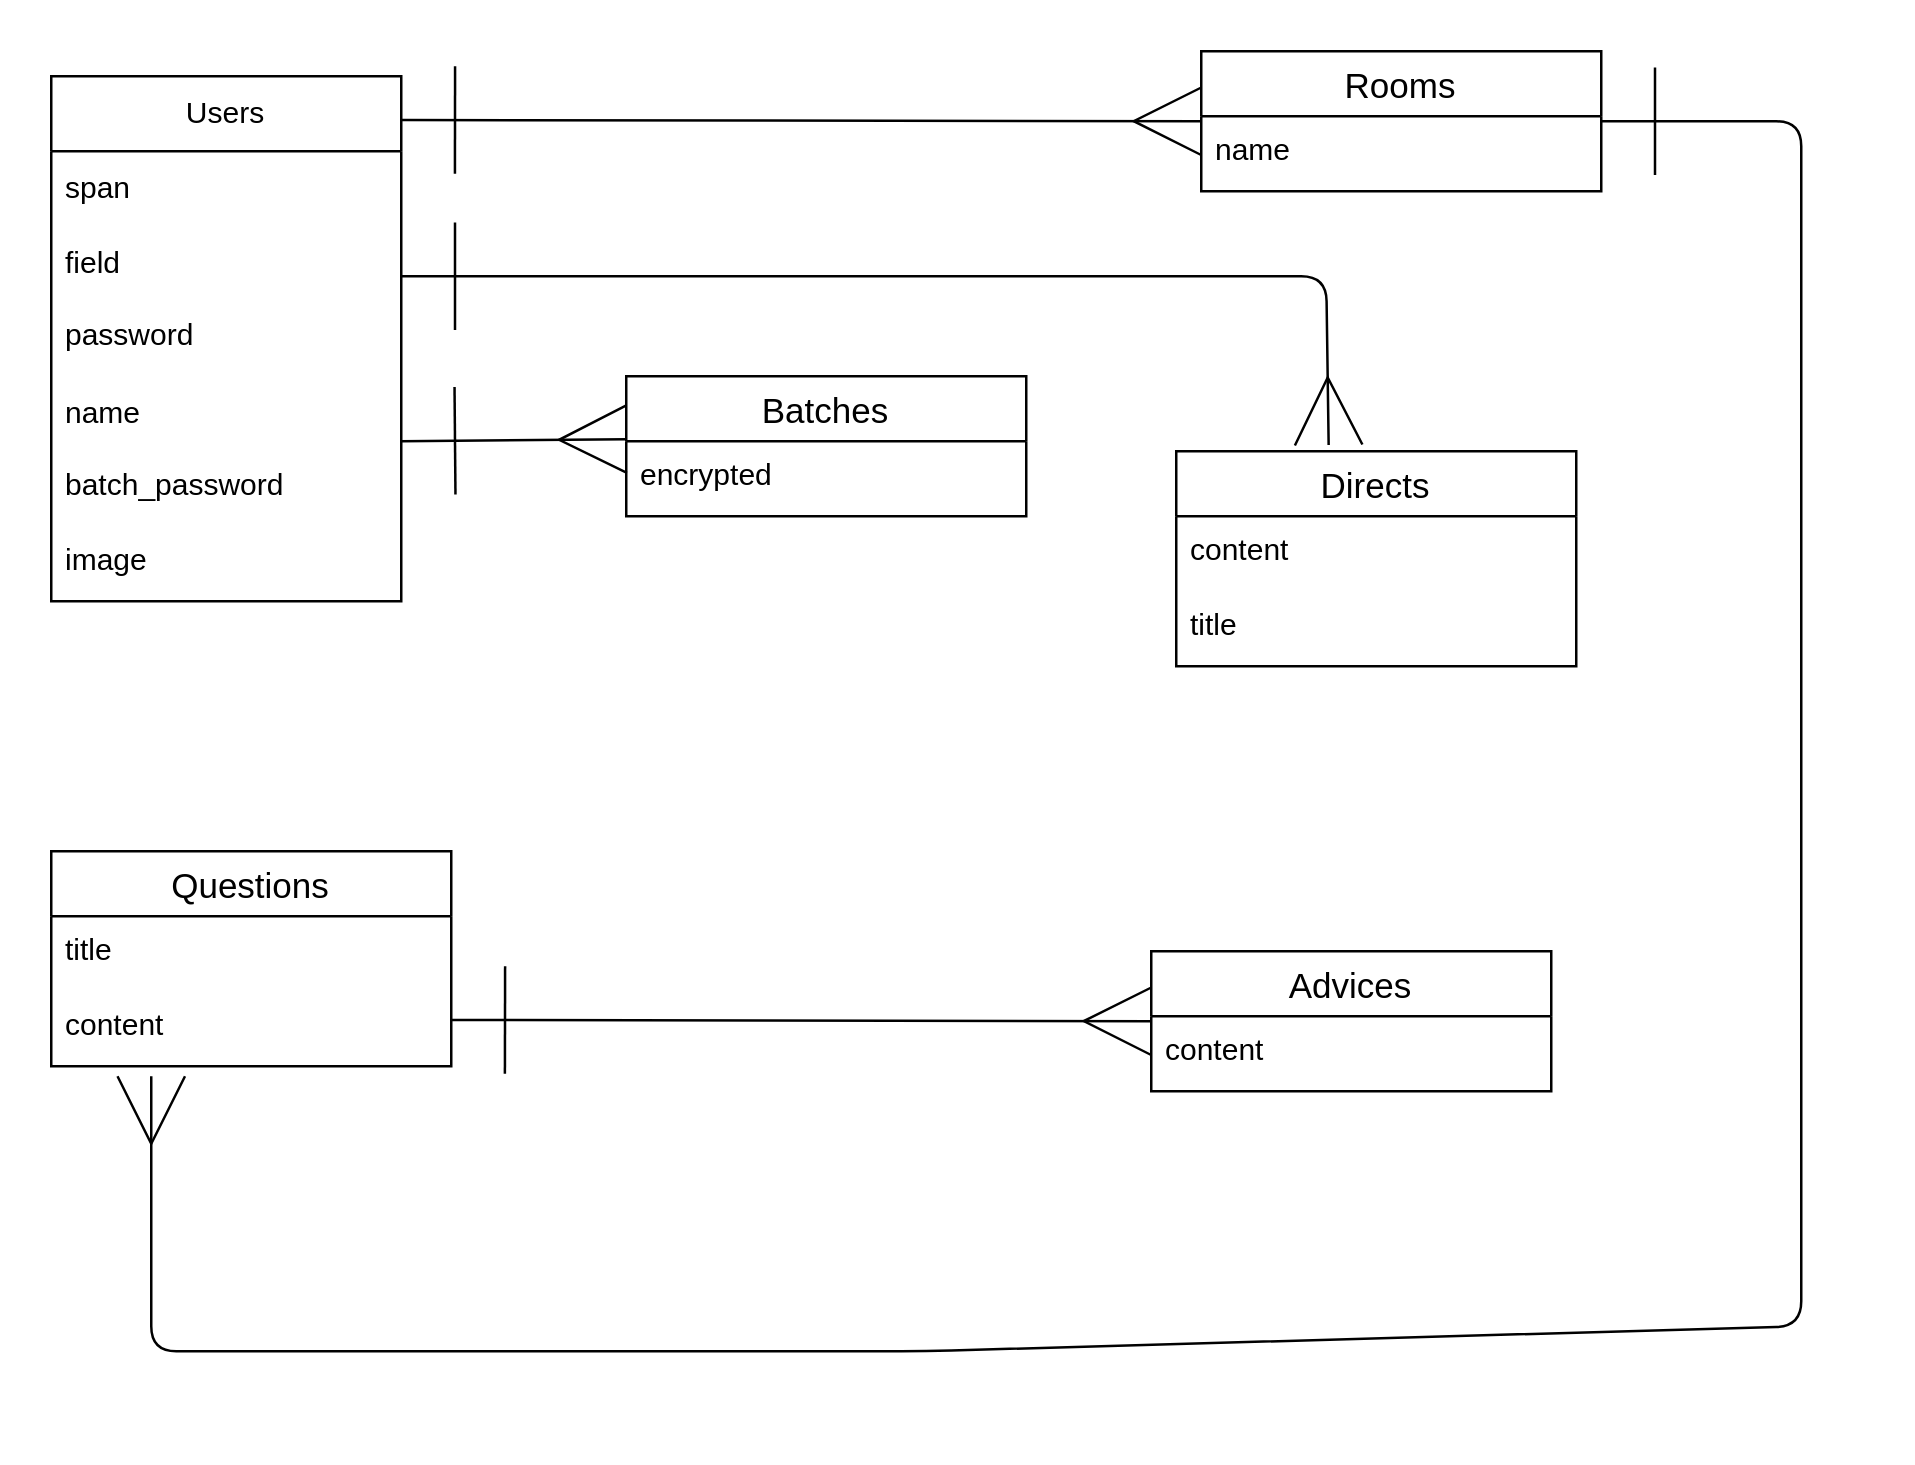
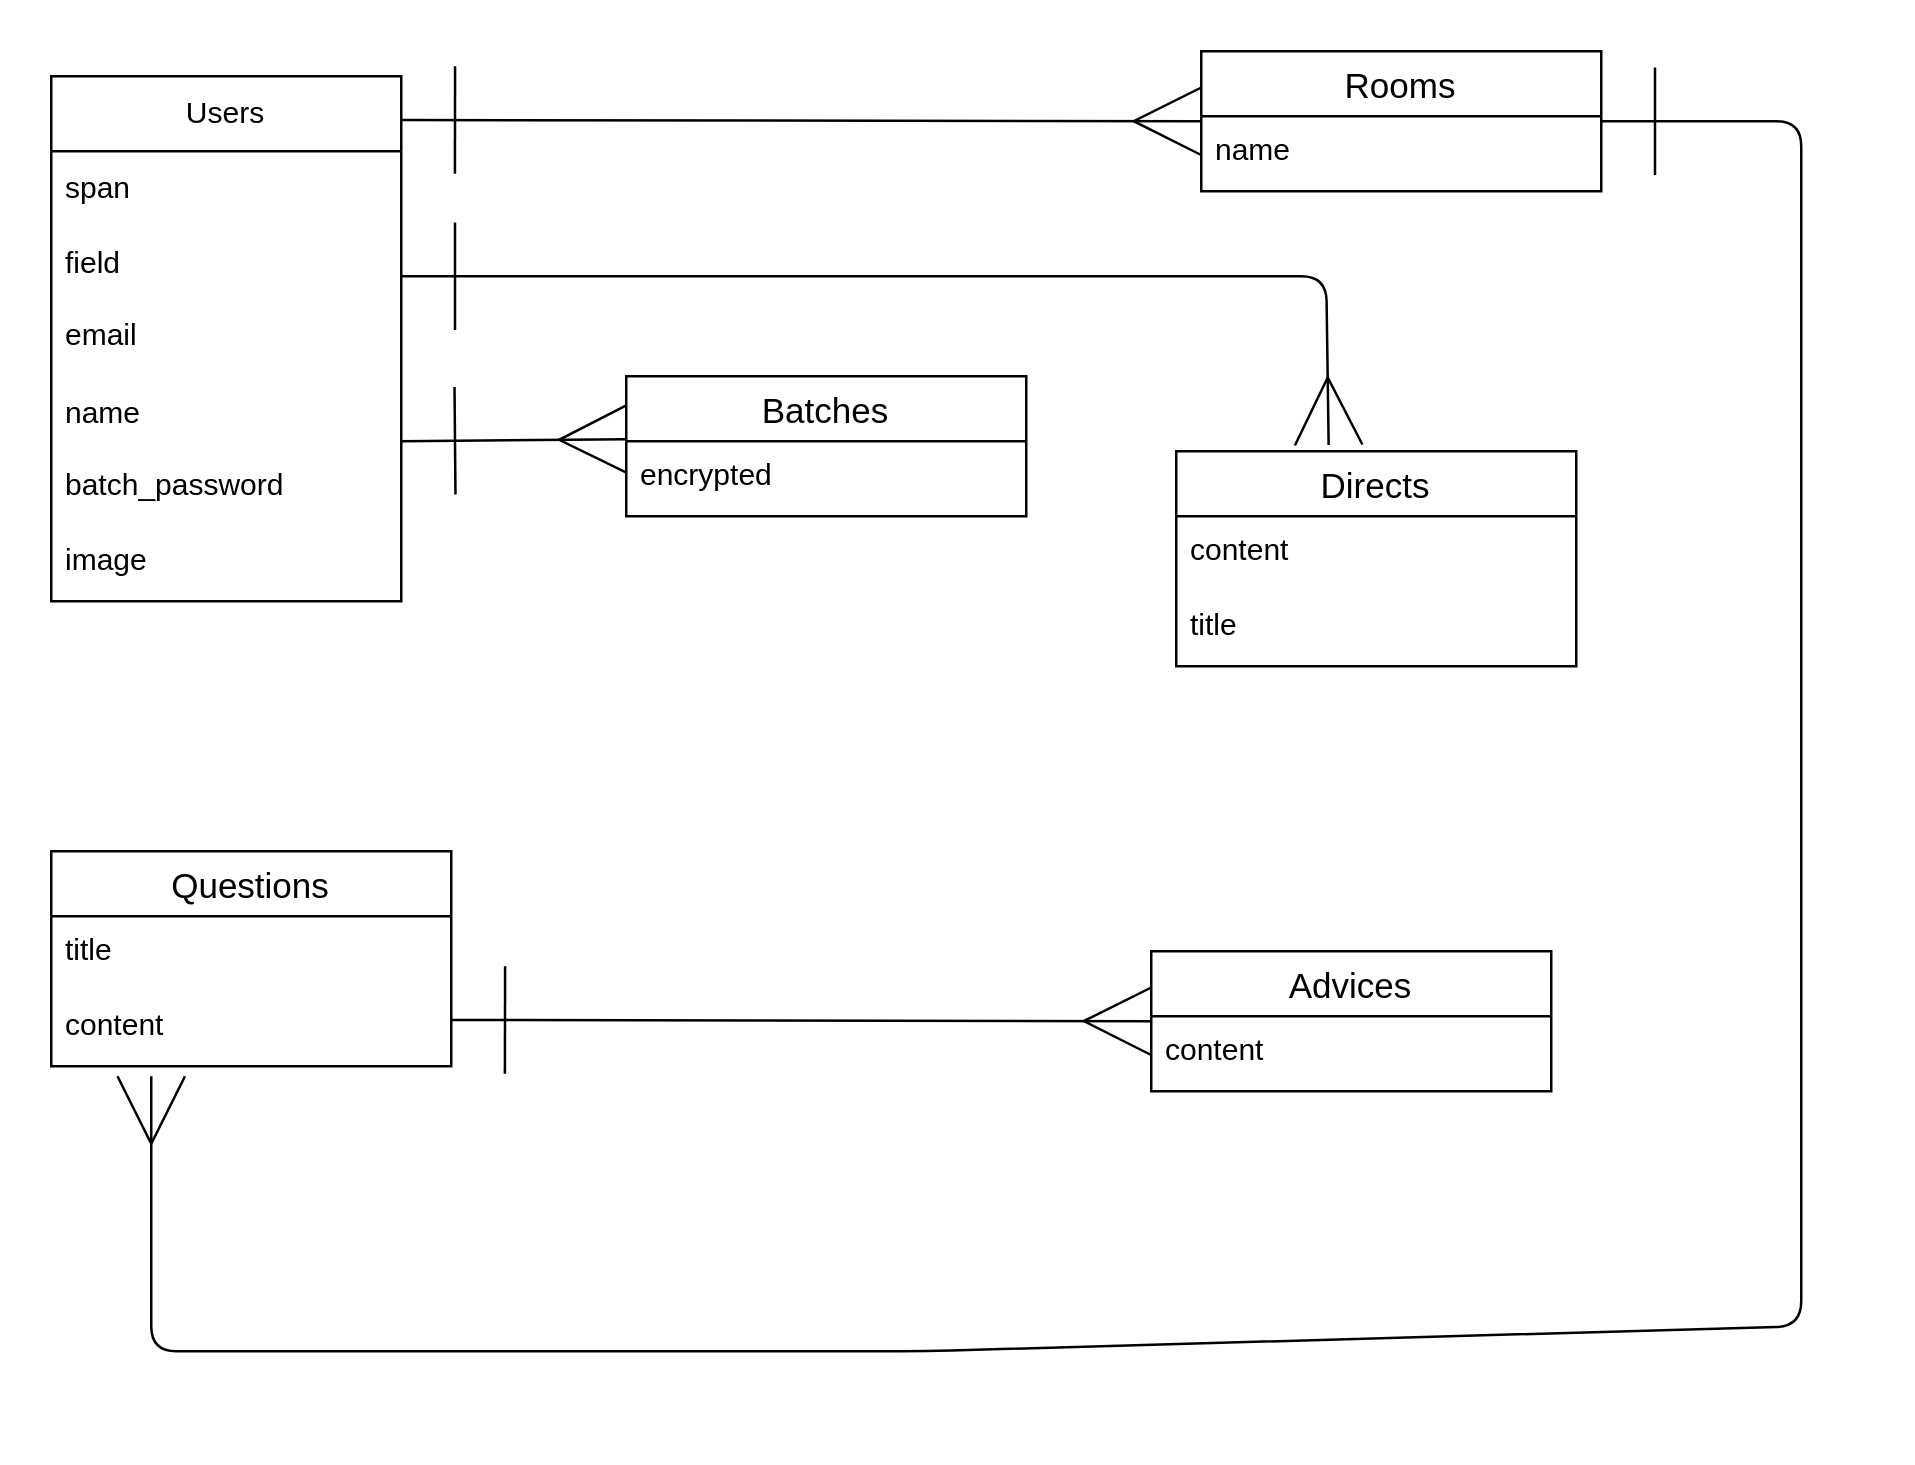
(132, 335) -> (99, 335)
